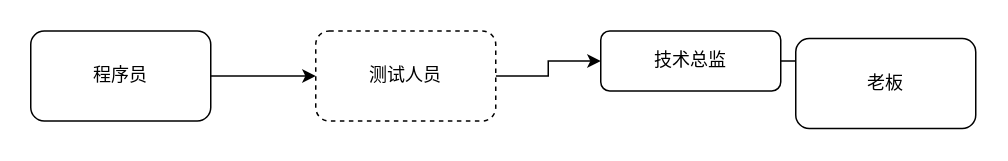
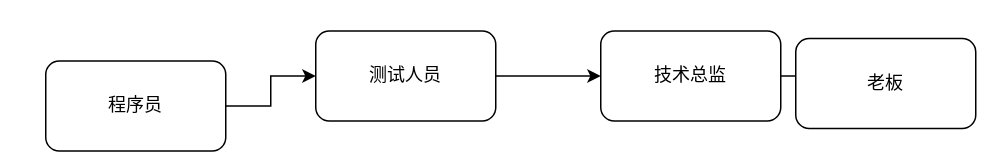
(691, 61) -> (691, 76)
(121, 76) -> (136, 106)
(406, 76) -> (406, 76)
